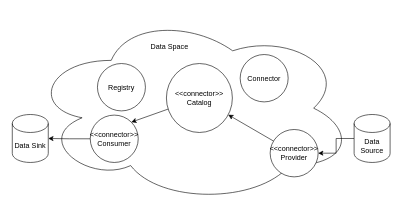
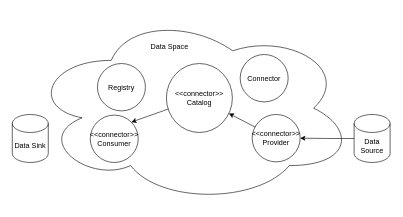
(57, 138) -> none
(294, 153) -> (276, 138)
